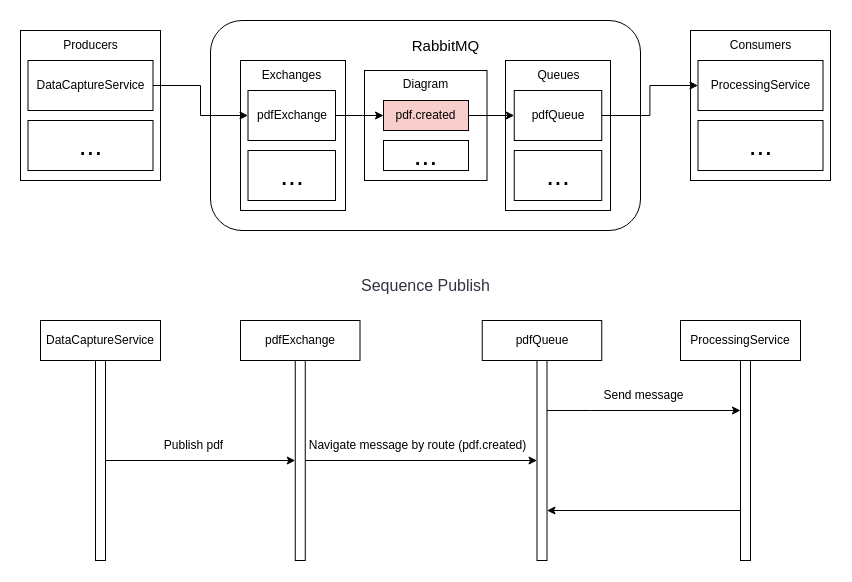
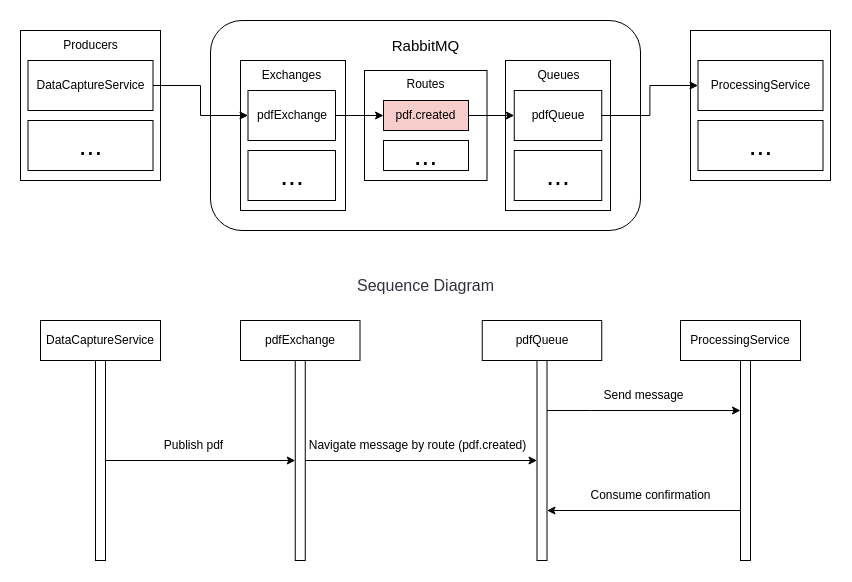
(446, 46) -> (426, 46)
(761, 46) -> none
(426, 85) -> (426, 85)
(426, 286) -> (426, 286)
none -> (651, 496)
